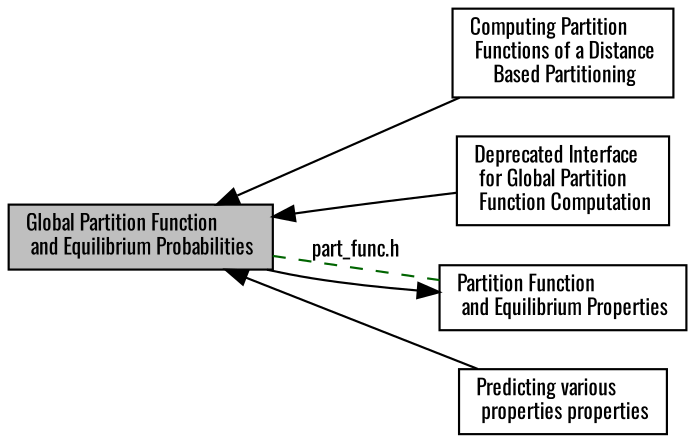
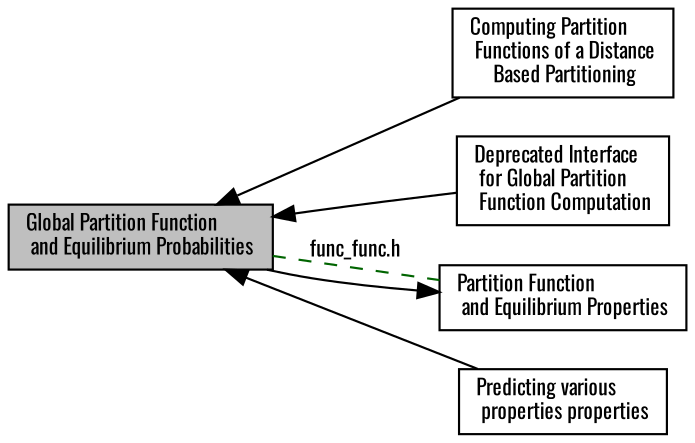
(356, 251) -> (356, 251)
